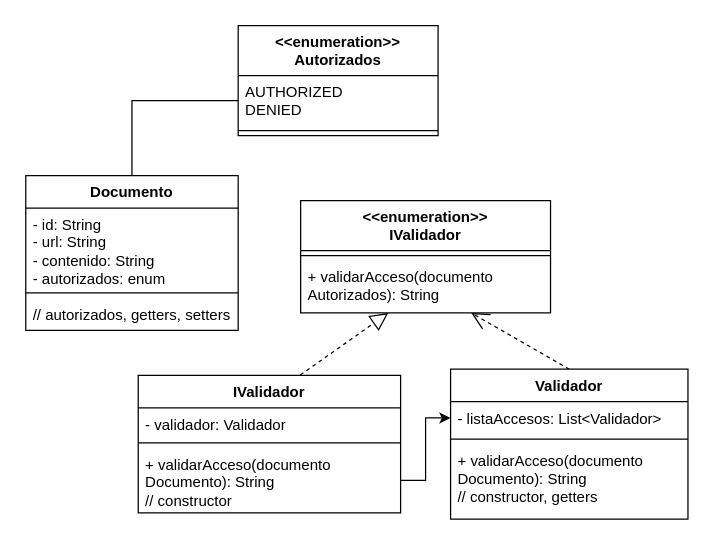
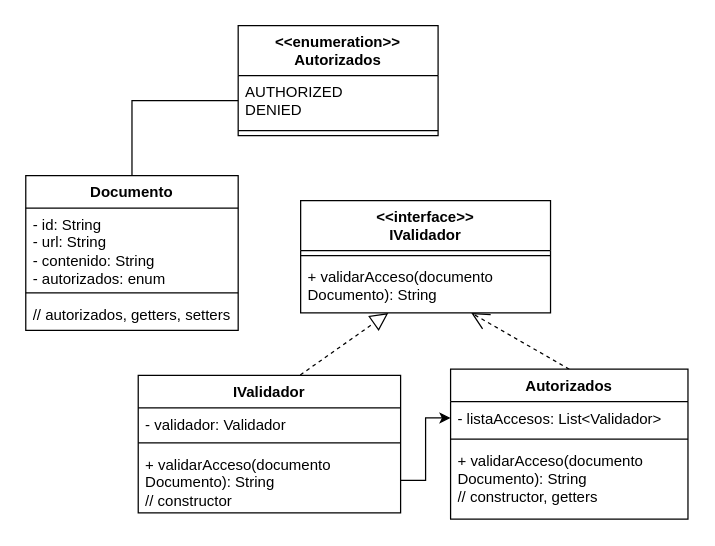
(426, 227) -> (426, 227)
(427, 287) -> (427, 287)
(569, 387) -> (569, 387)
